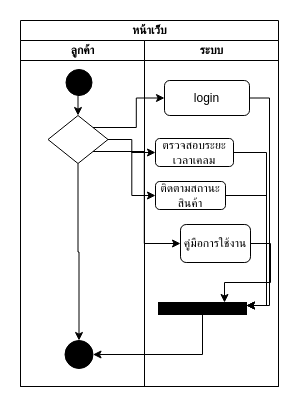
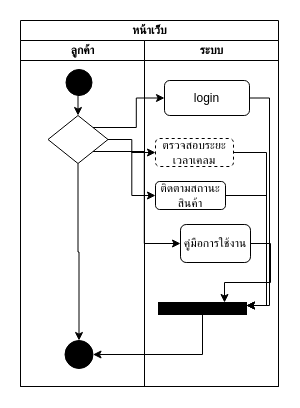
(195, 153) -> (195, 153)
